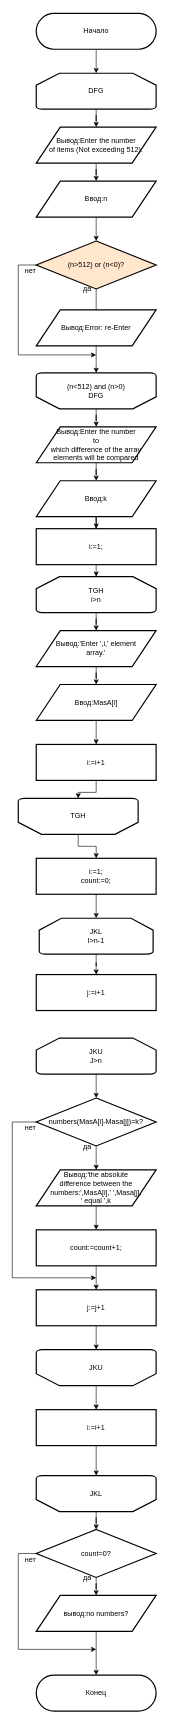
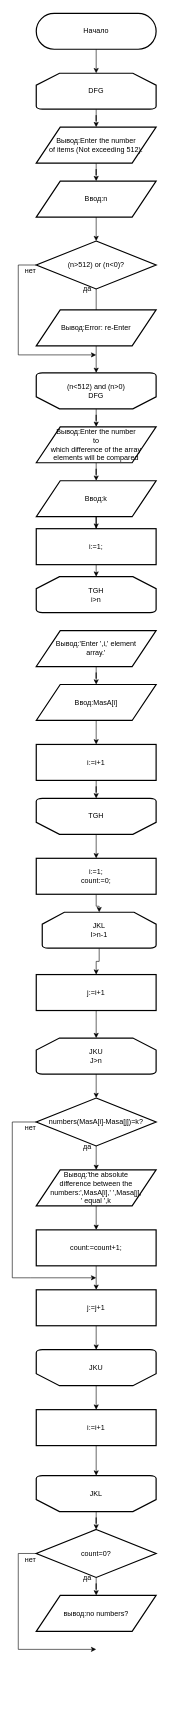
(96, 264) -> (96, 264)
(96, 621) -> none
(78, 816) -> (96, 816)
(96, 936) -> (99, 930)
none -> (96, 1032)
(96, 1670) -> none
(96, 1694) -> none
